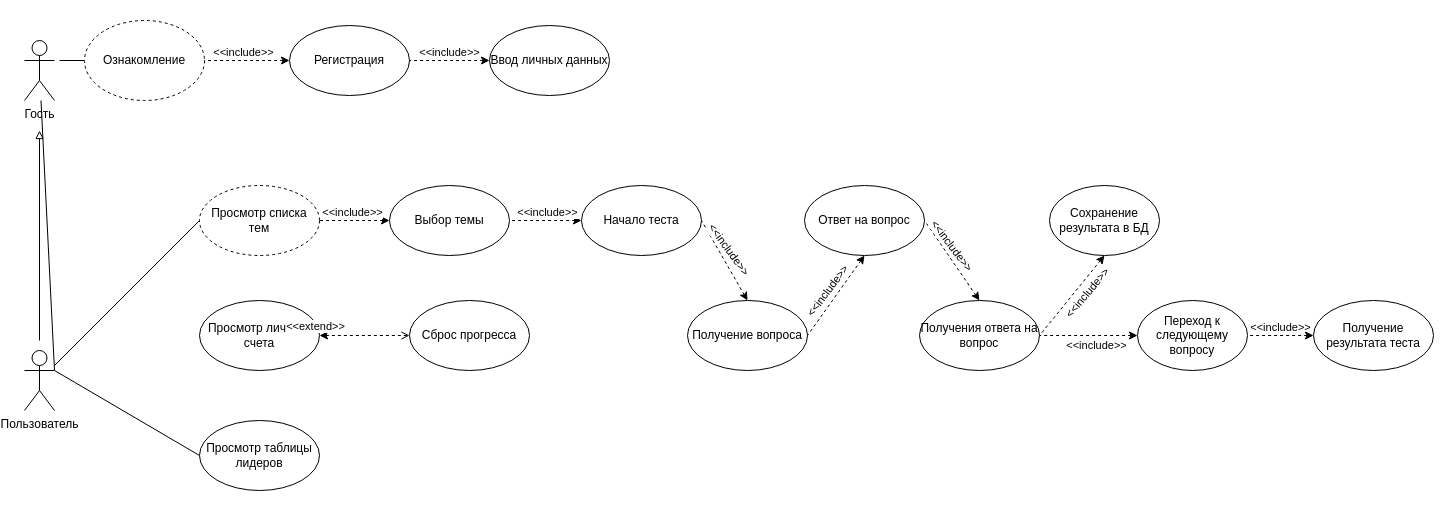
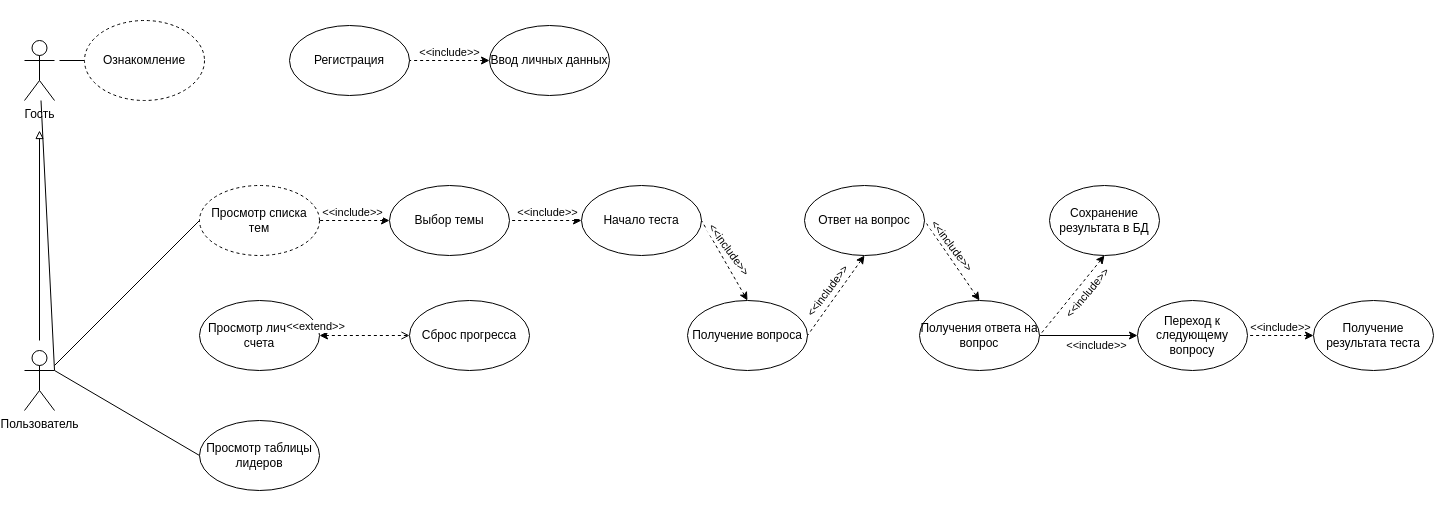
(245, 61) -> none
(1085, 336) -> (1085, 336)
